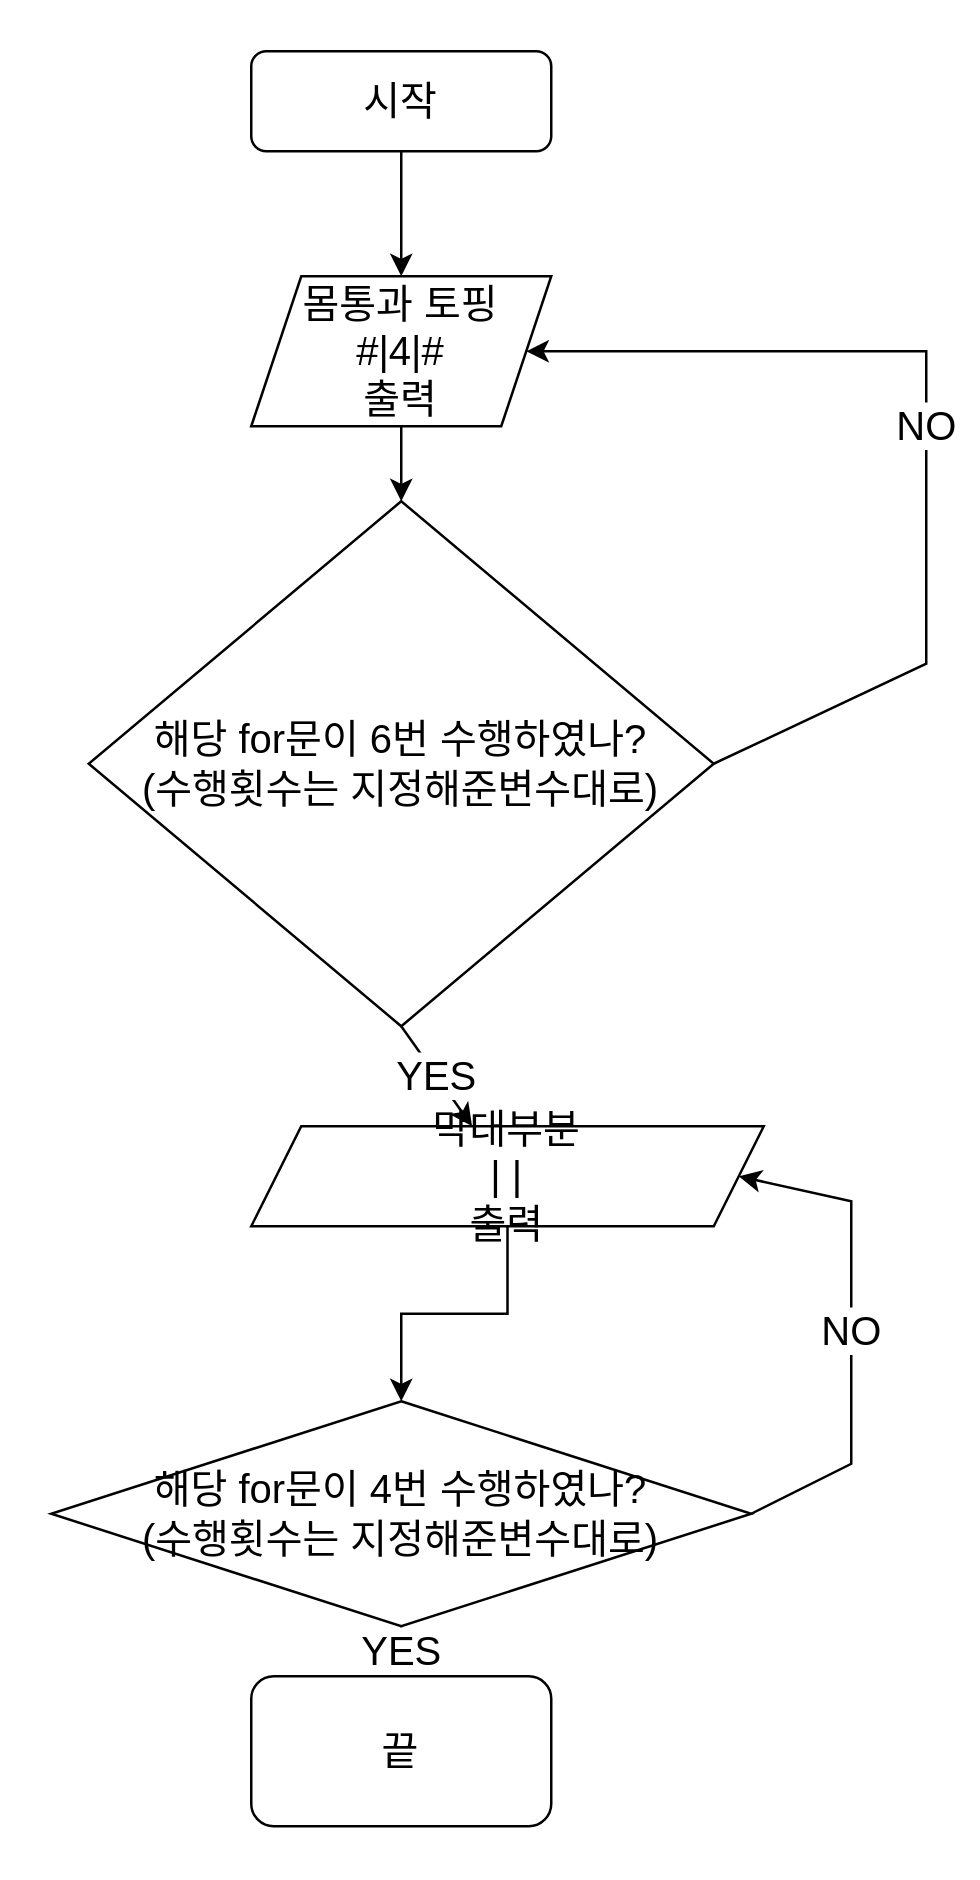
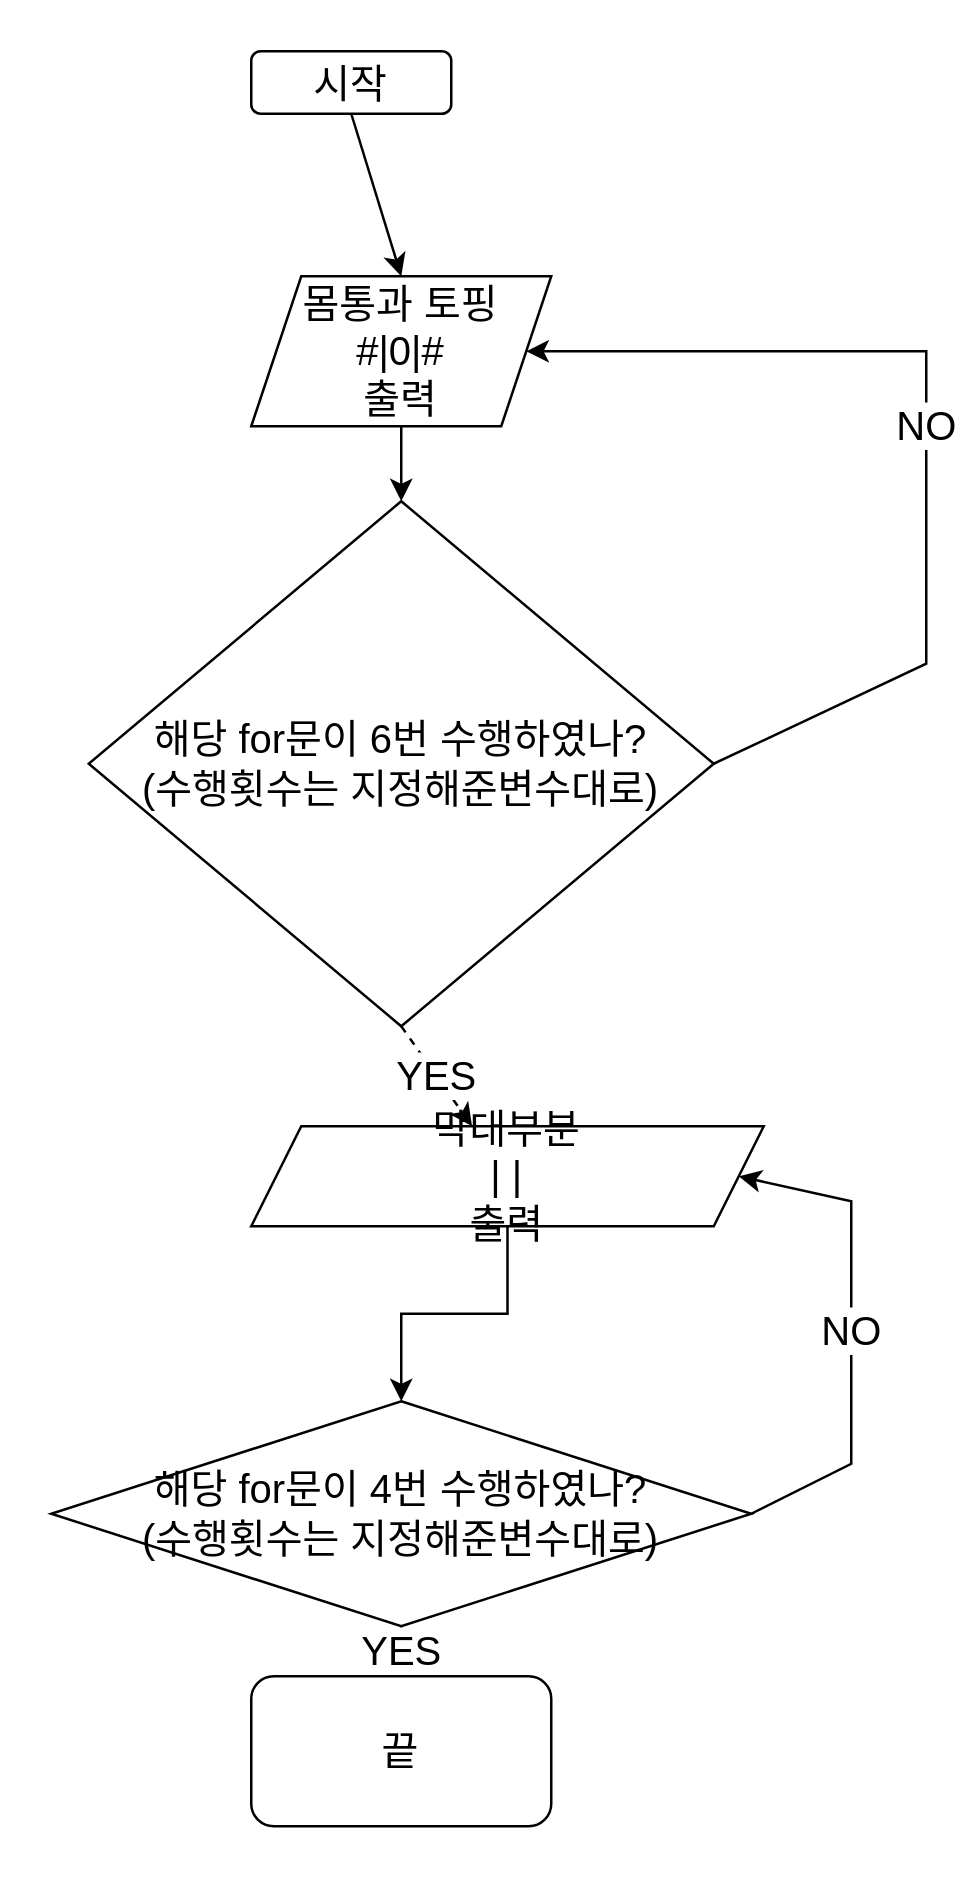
(401, 101) -> (351, 83)
(401, 351) -> (401, 351)
(411, 1040) -> (411, 1040)
